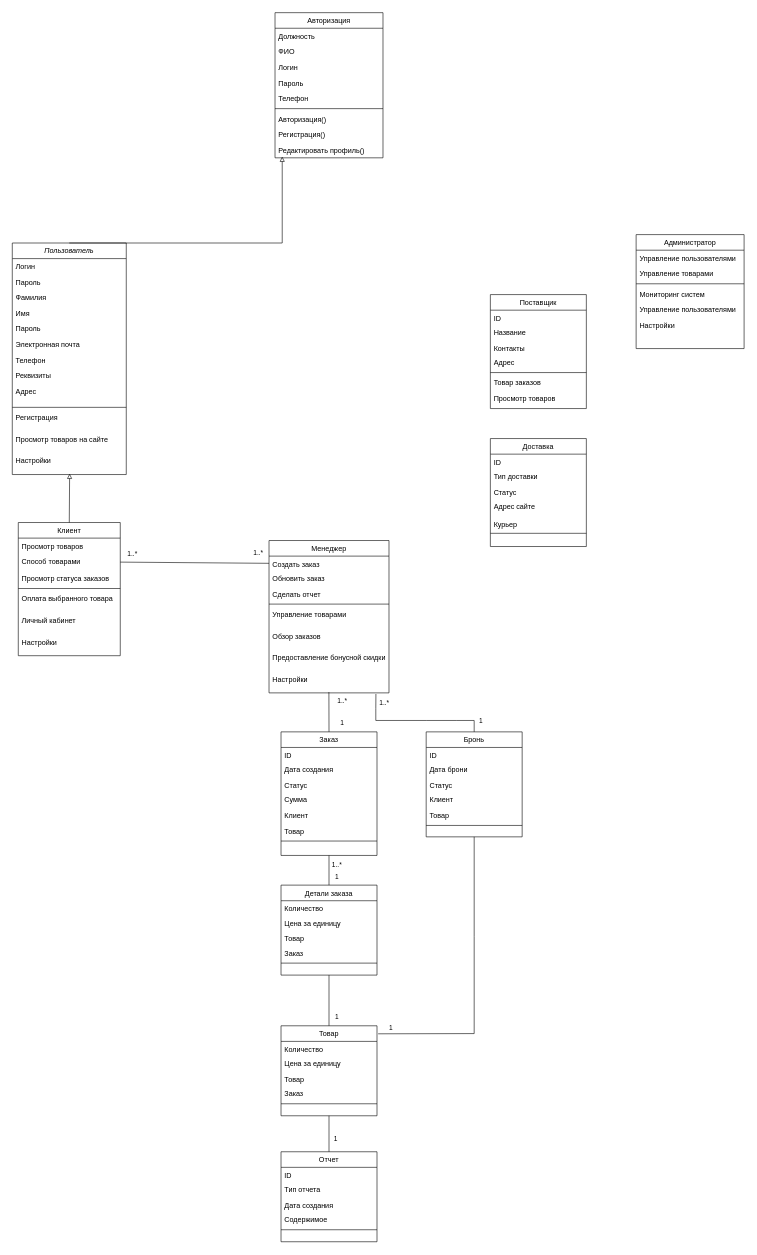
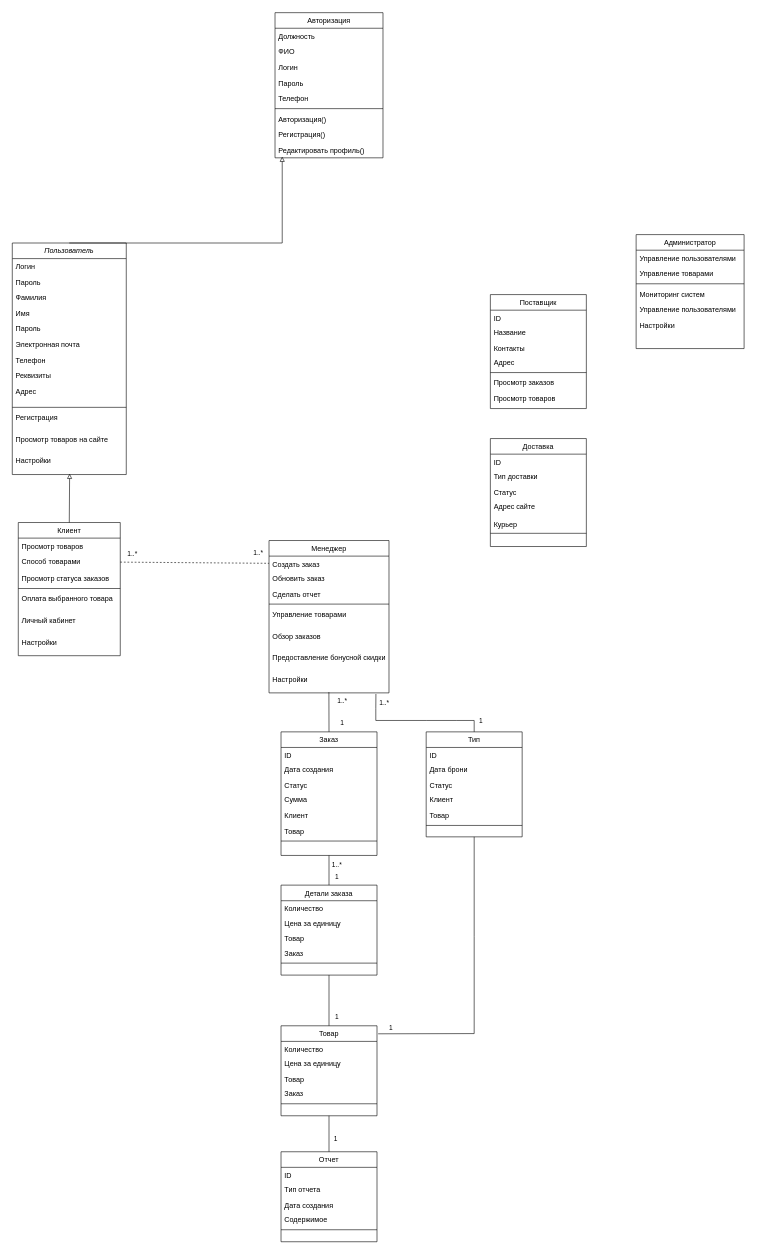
(519, 383) -> (525, 383)
(195, 563) -> (195, 563)
(474, 740) -> (474, 740)
